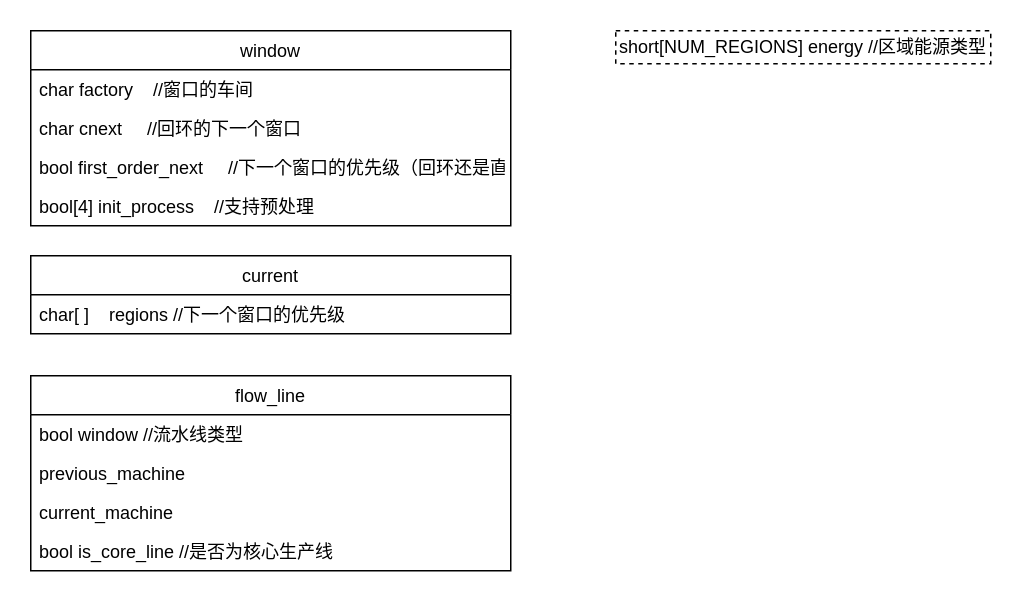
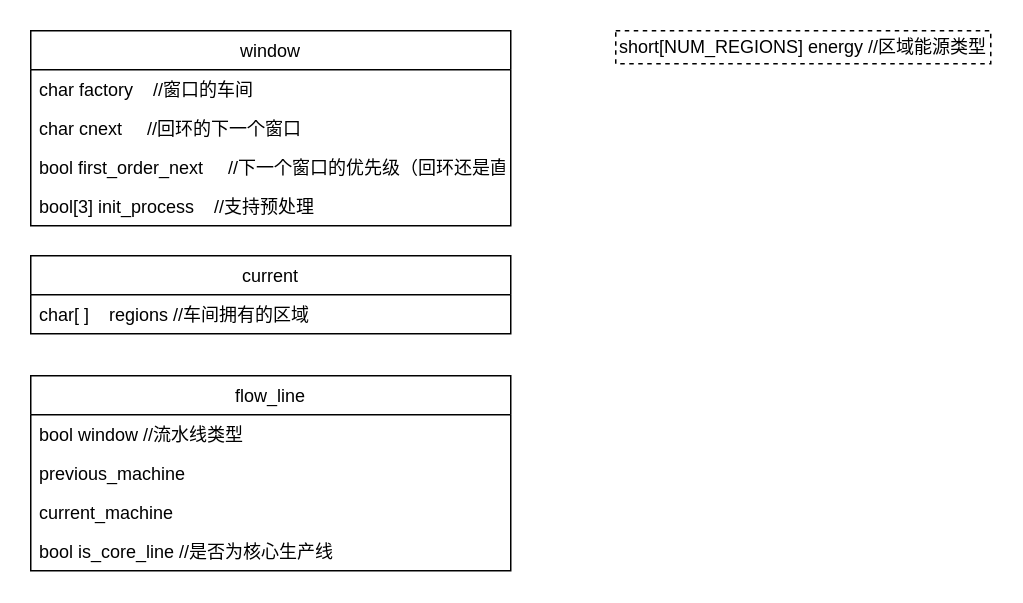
(206, 207) -> (206, 207)
(219, 315) -> (201, 315)
